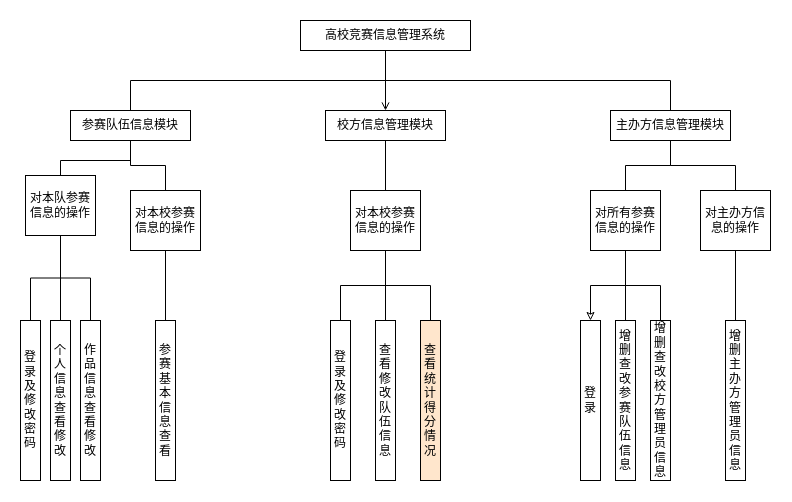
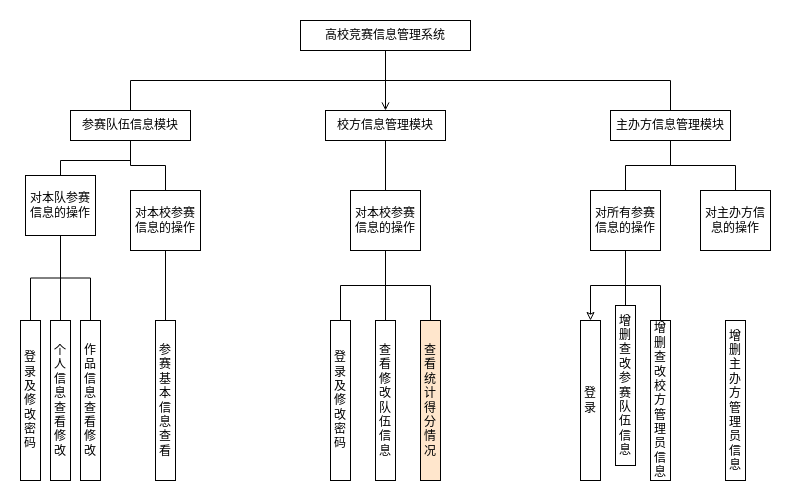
(736, 286) -> none
(626, 401) -> (626, 386)
